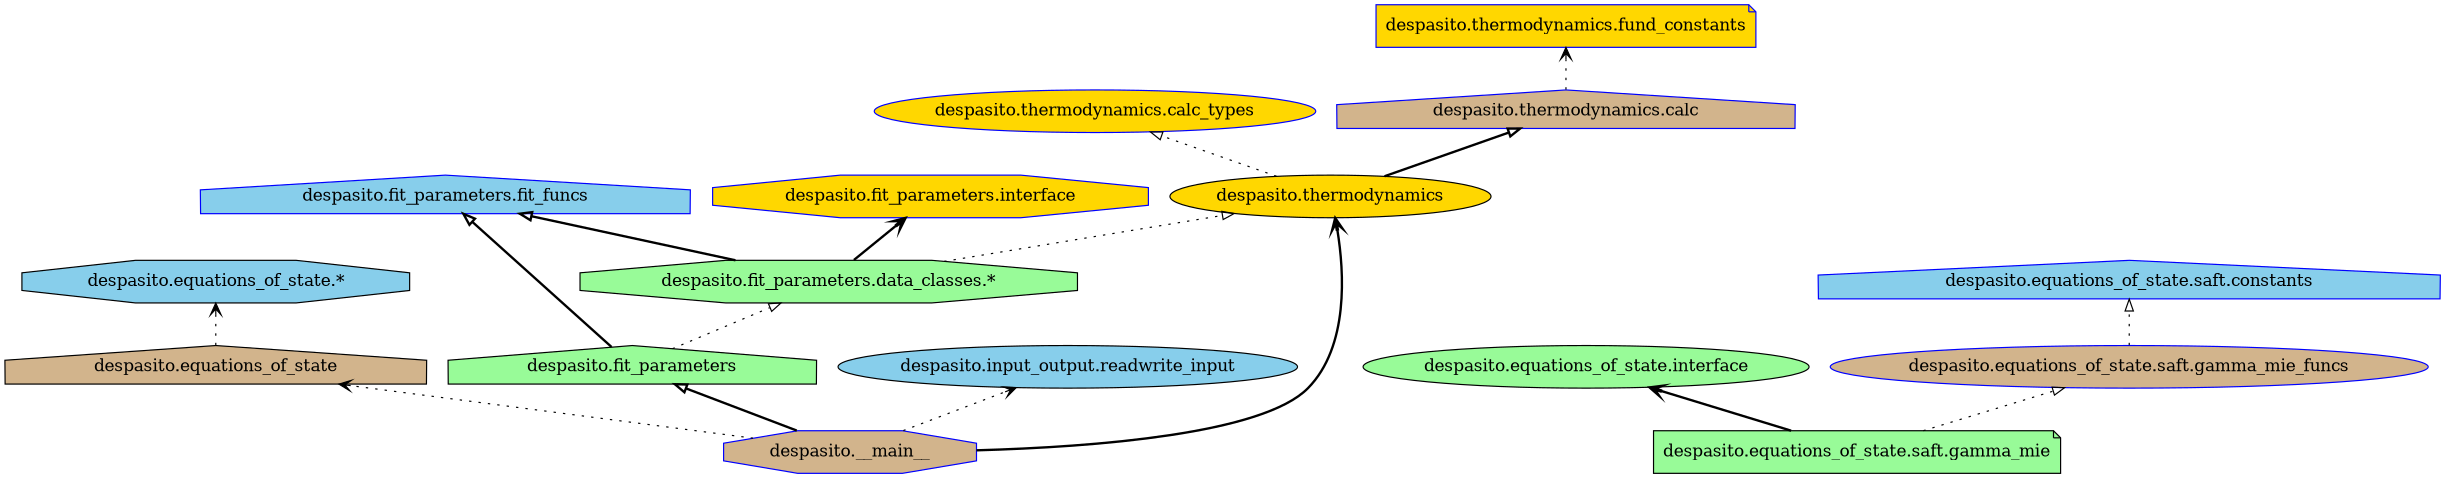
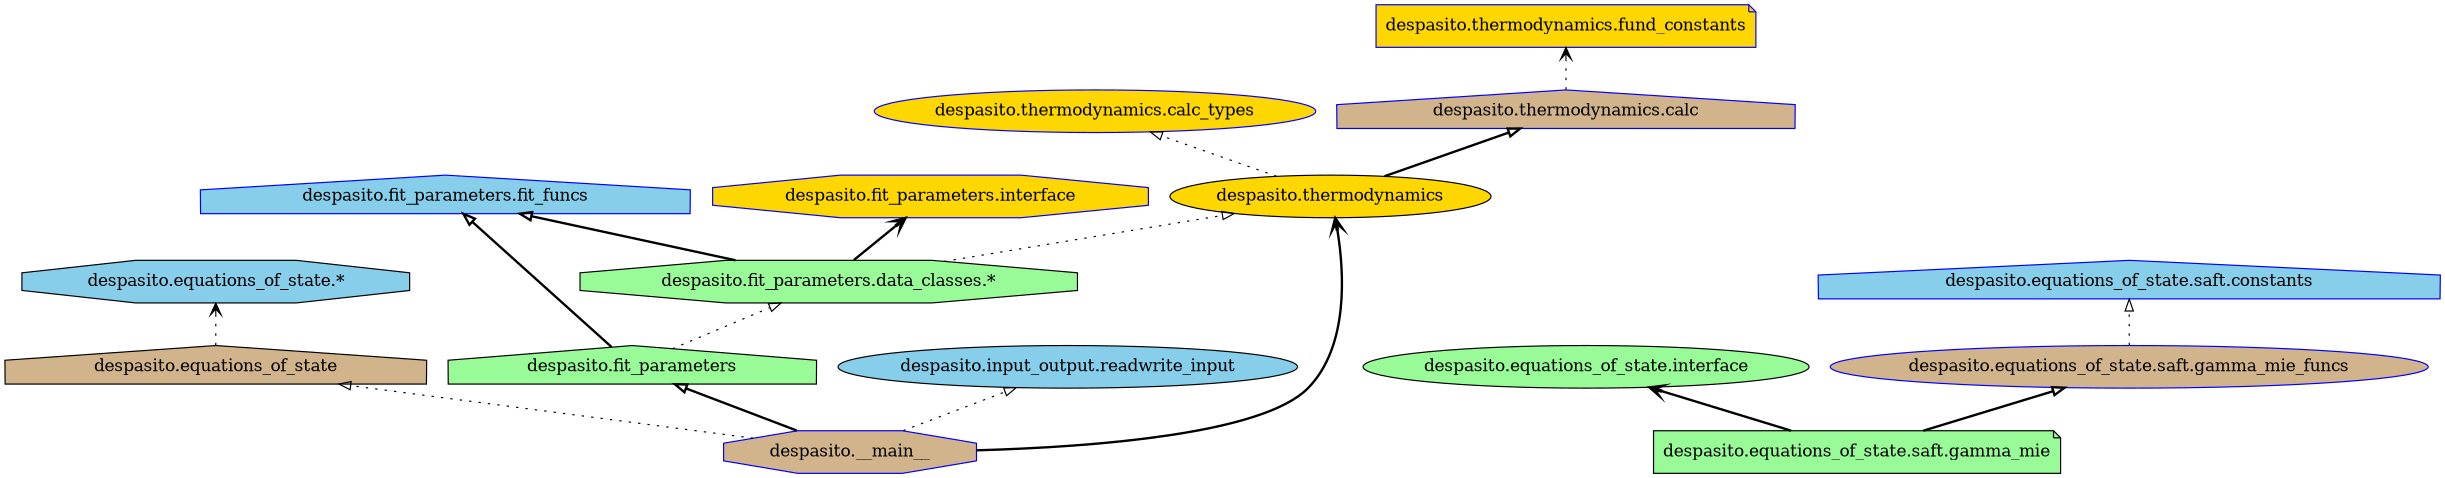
(954, 411) -> (954, 411)
(1988, 411) -> (1988, 411)
(552, 412) -> (552, 412)
